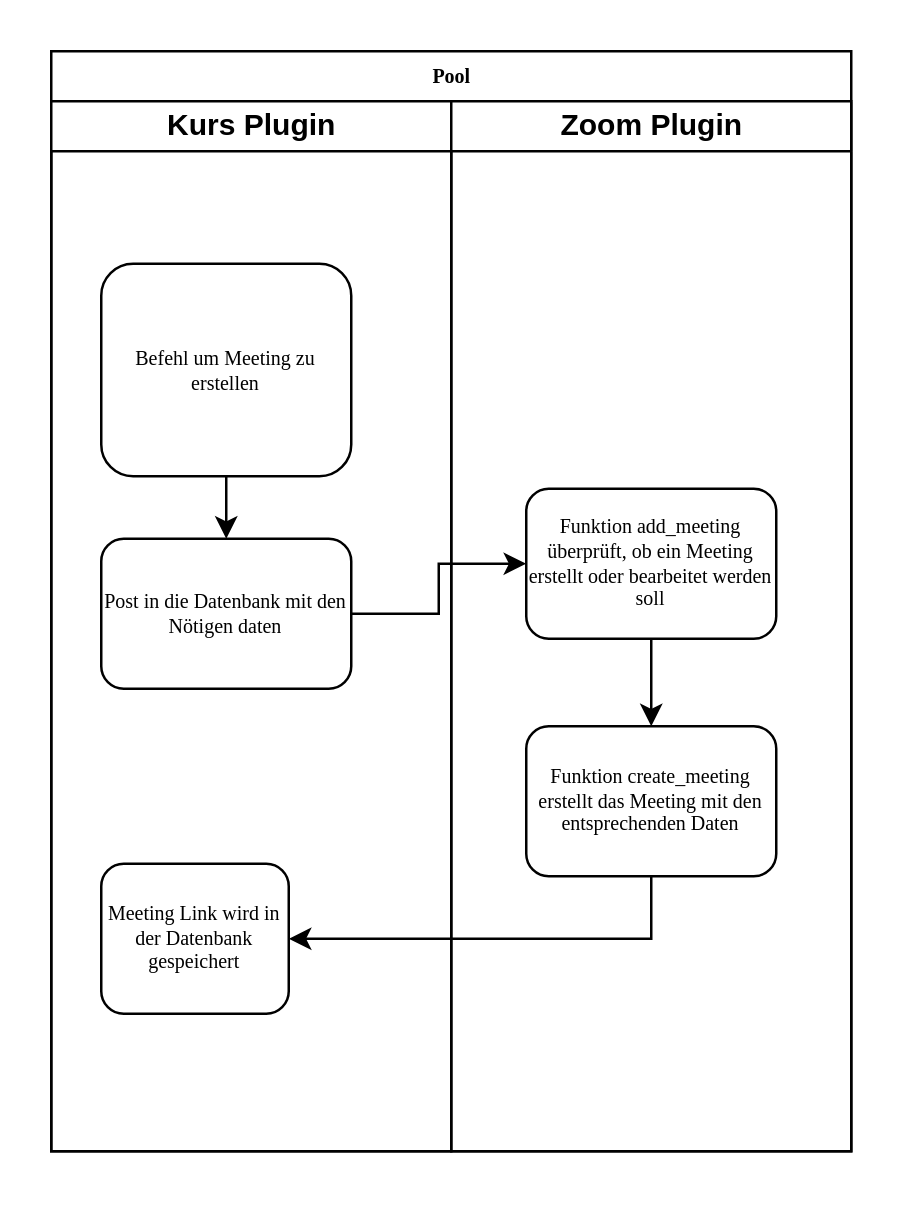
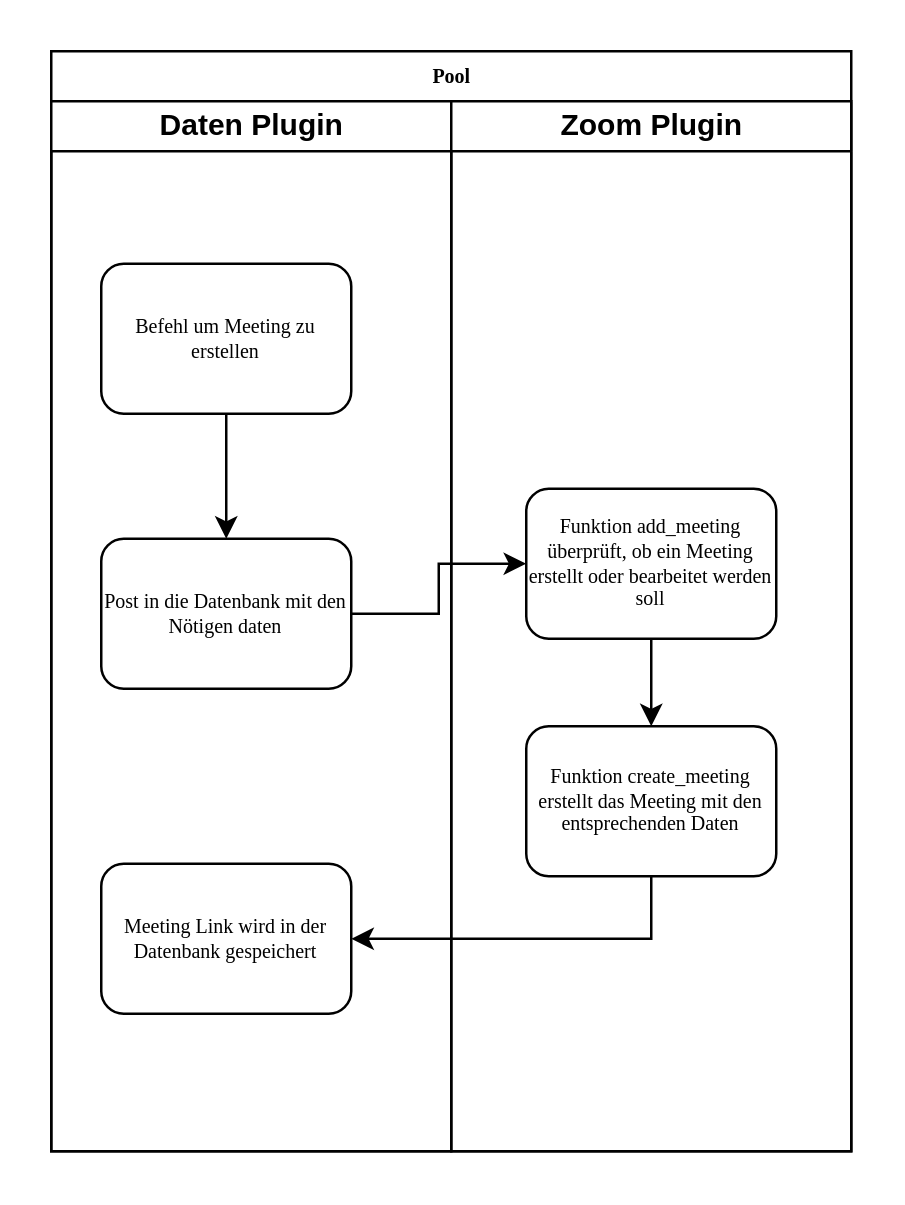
(253, 126) -> (253, 126)
(226, 370) -> (226, 339)
(195, 939) -> (226, 939)
